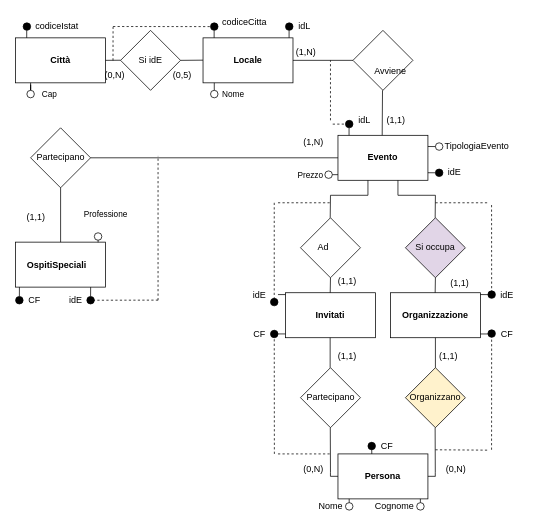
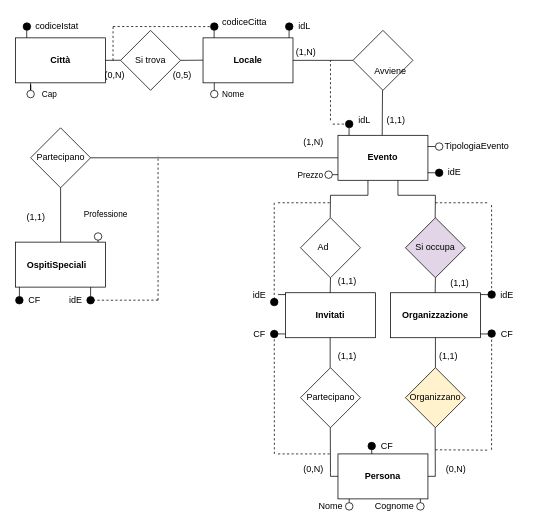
(150, 60) -> (150, 60)
